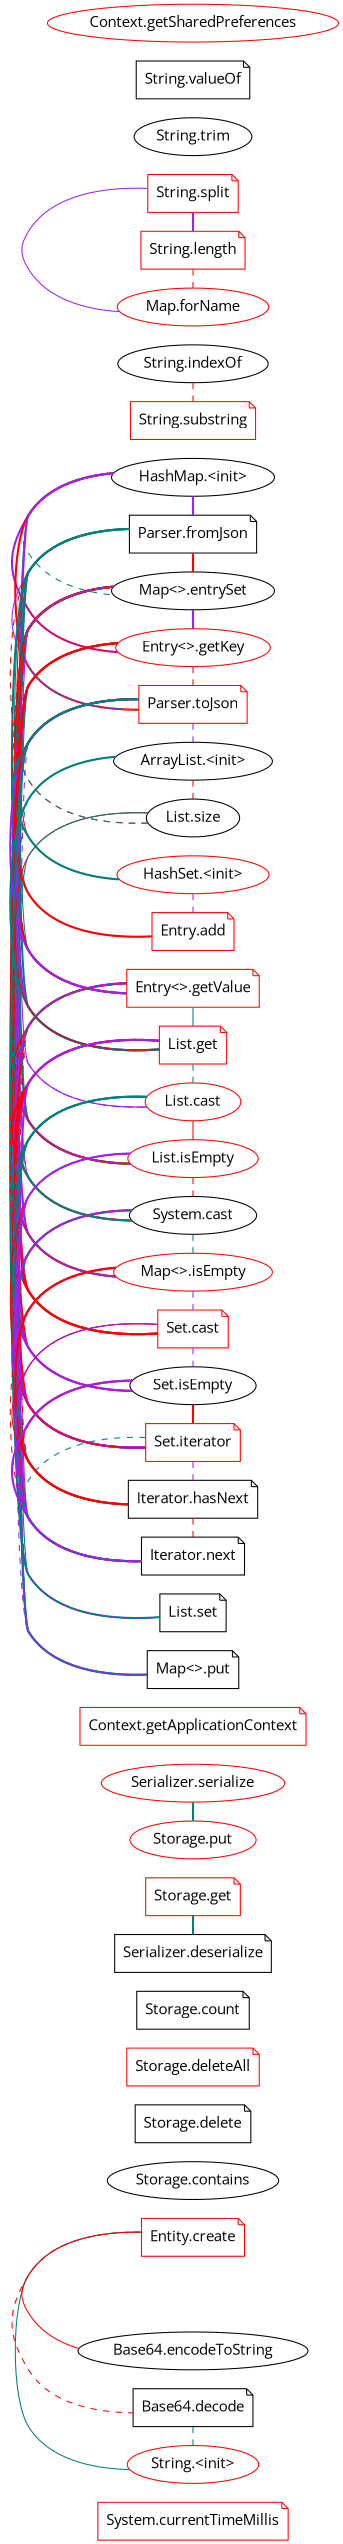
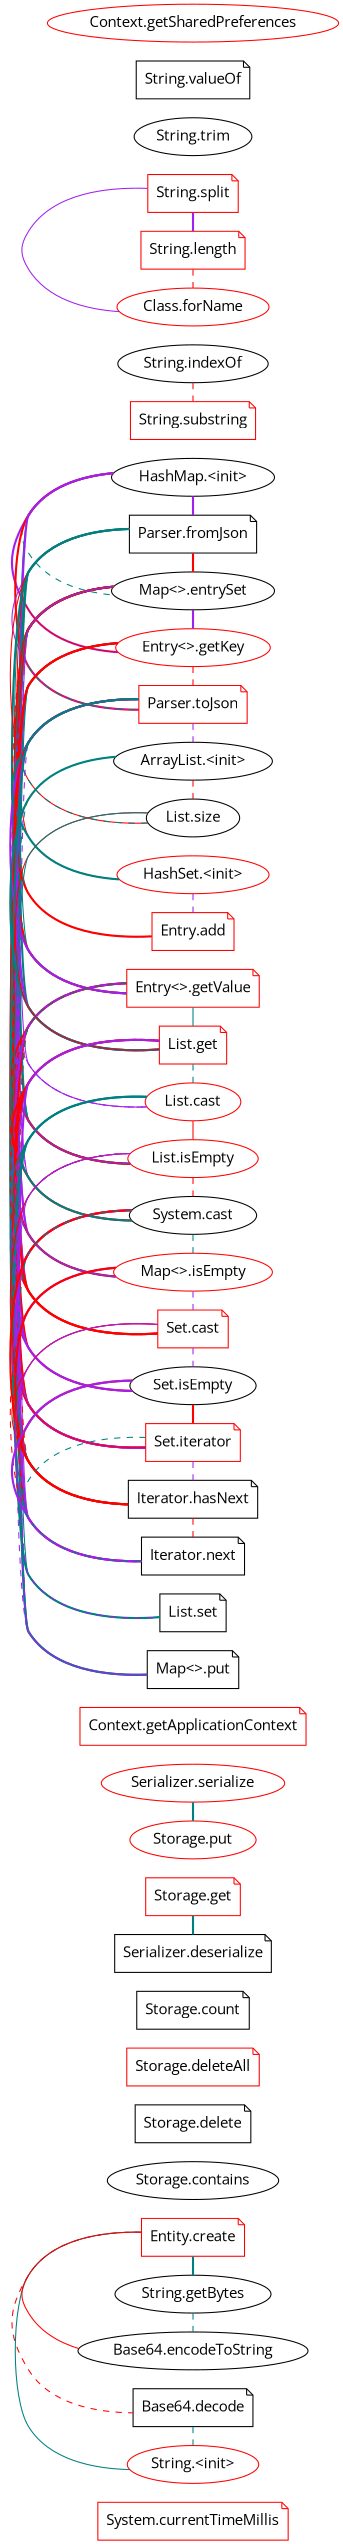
(193, 307) -> (193, 307)
(11, 685) -> (11, 685)
(17, 822) -> (17, 822)
(15, 1273) -> (15, 1273)
none -> (10, 1355)
(15, 1363) -> none
none -> (193, 2294)
